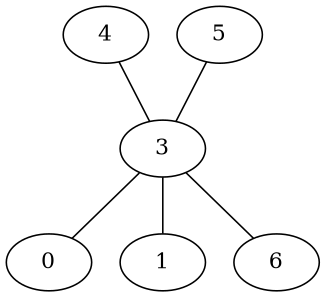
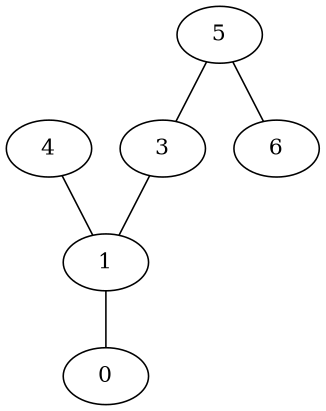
(134, 92) -> (77, 205)
(106, 206) -> (106, 319)
(220, 206) -> (248, 92)
